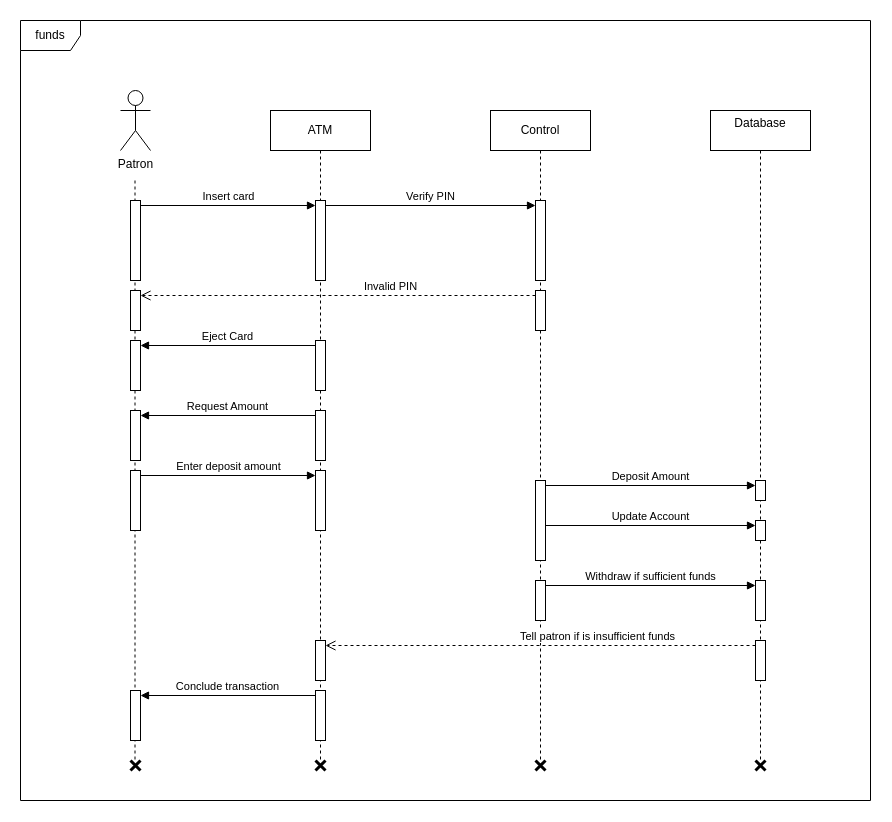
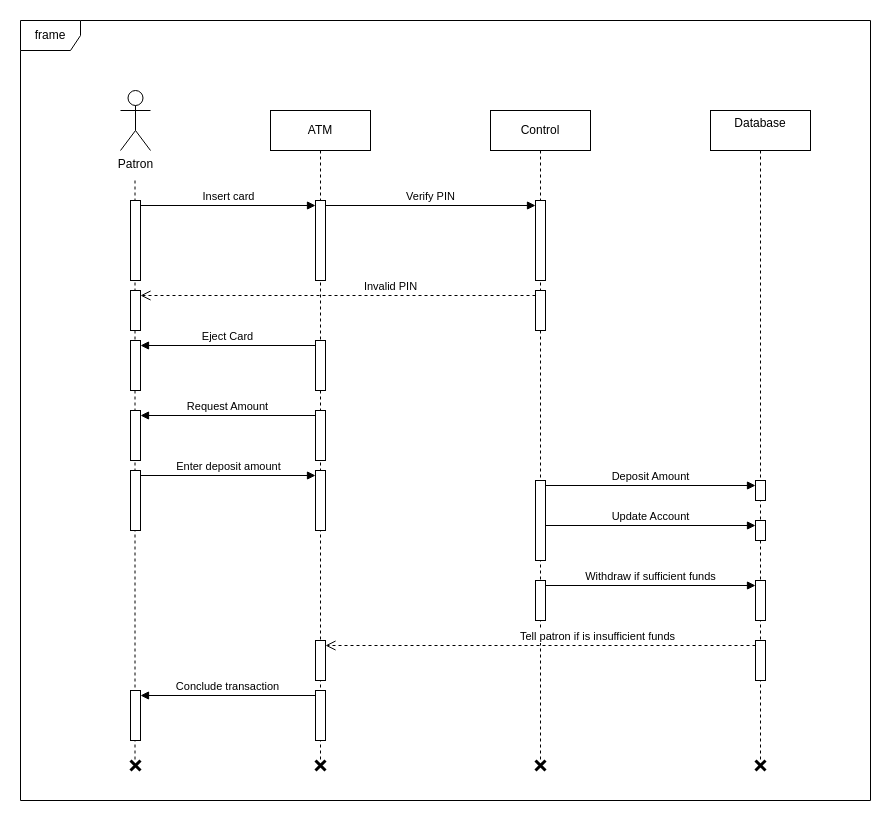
(51, 36) -> (51, 36)
